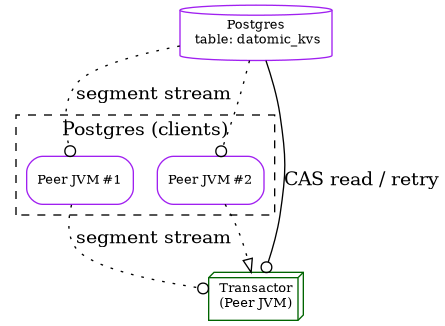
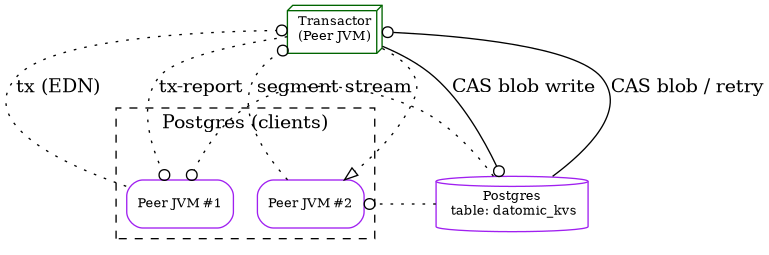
none -> (175, 66)
none -> (451, 94)
none -> (406, 115)
(362, 180) -> (687, 87)
(238, 231) -> (250, 117)
(154, 238) -> (59, 87)
